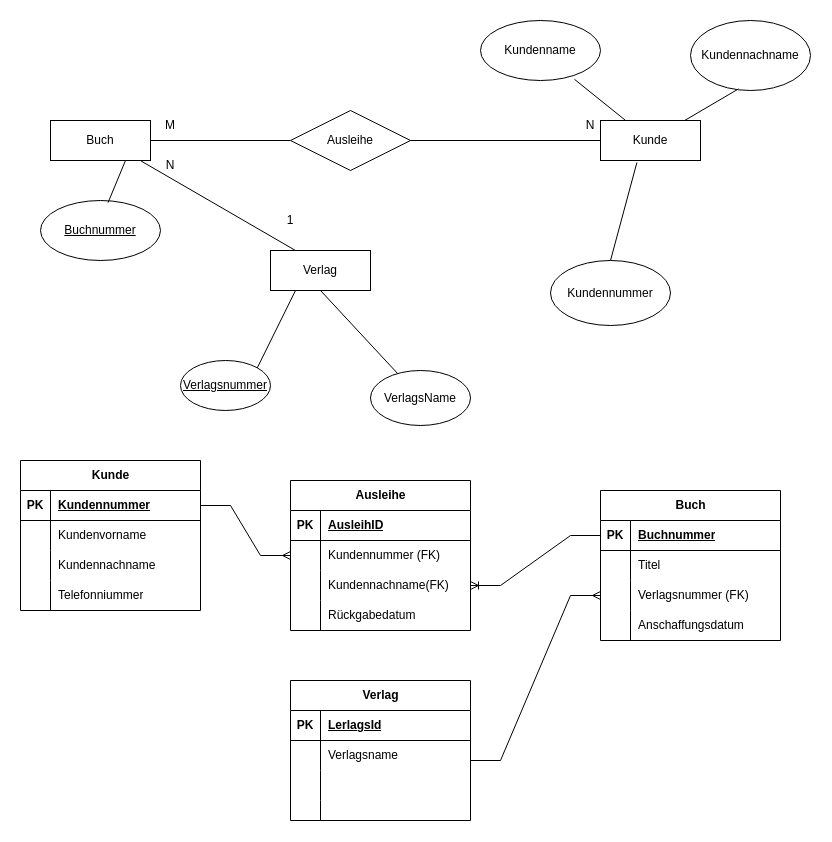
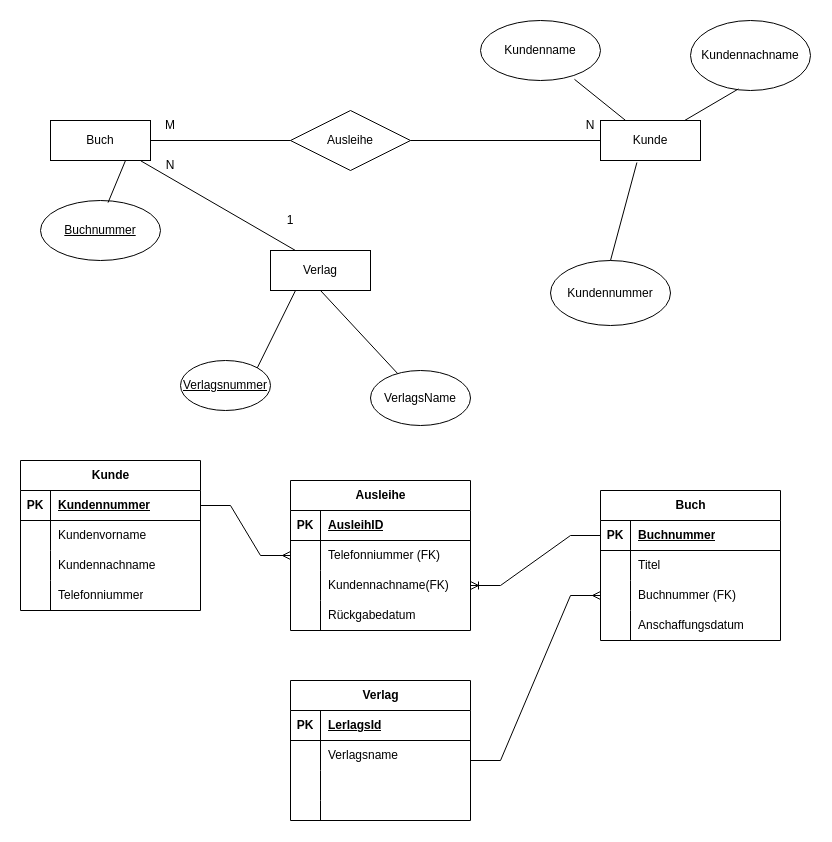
(384, 556) -> (388, 556)
(696, 596) -> (687, 596)
